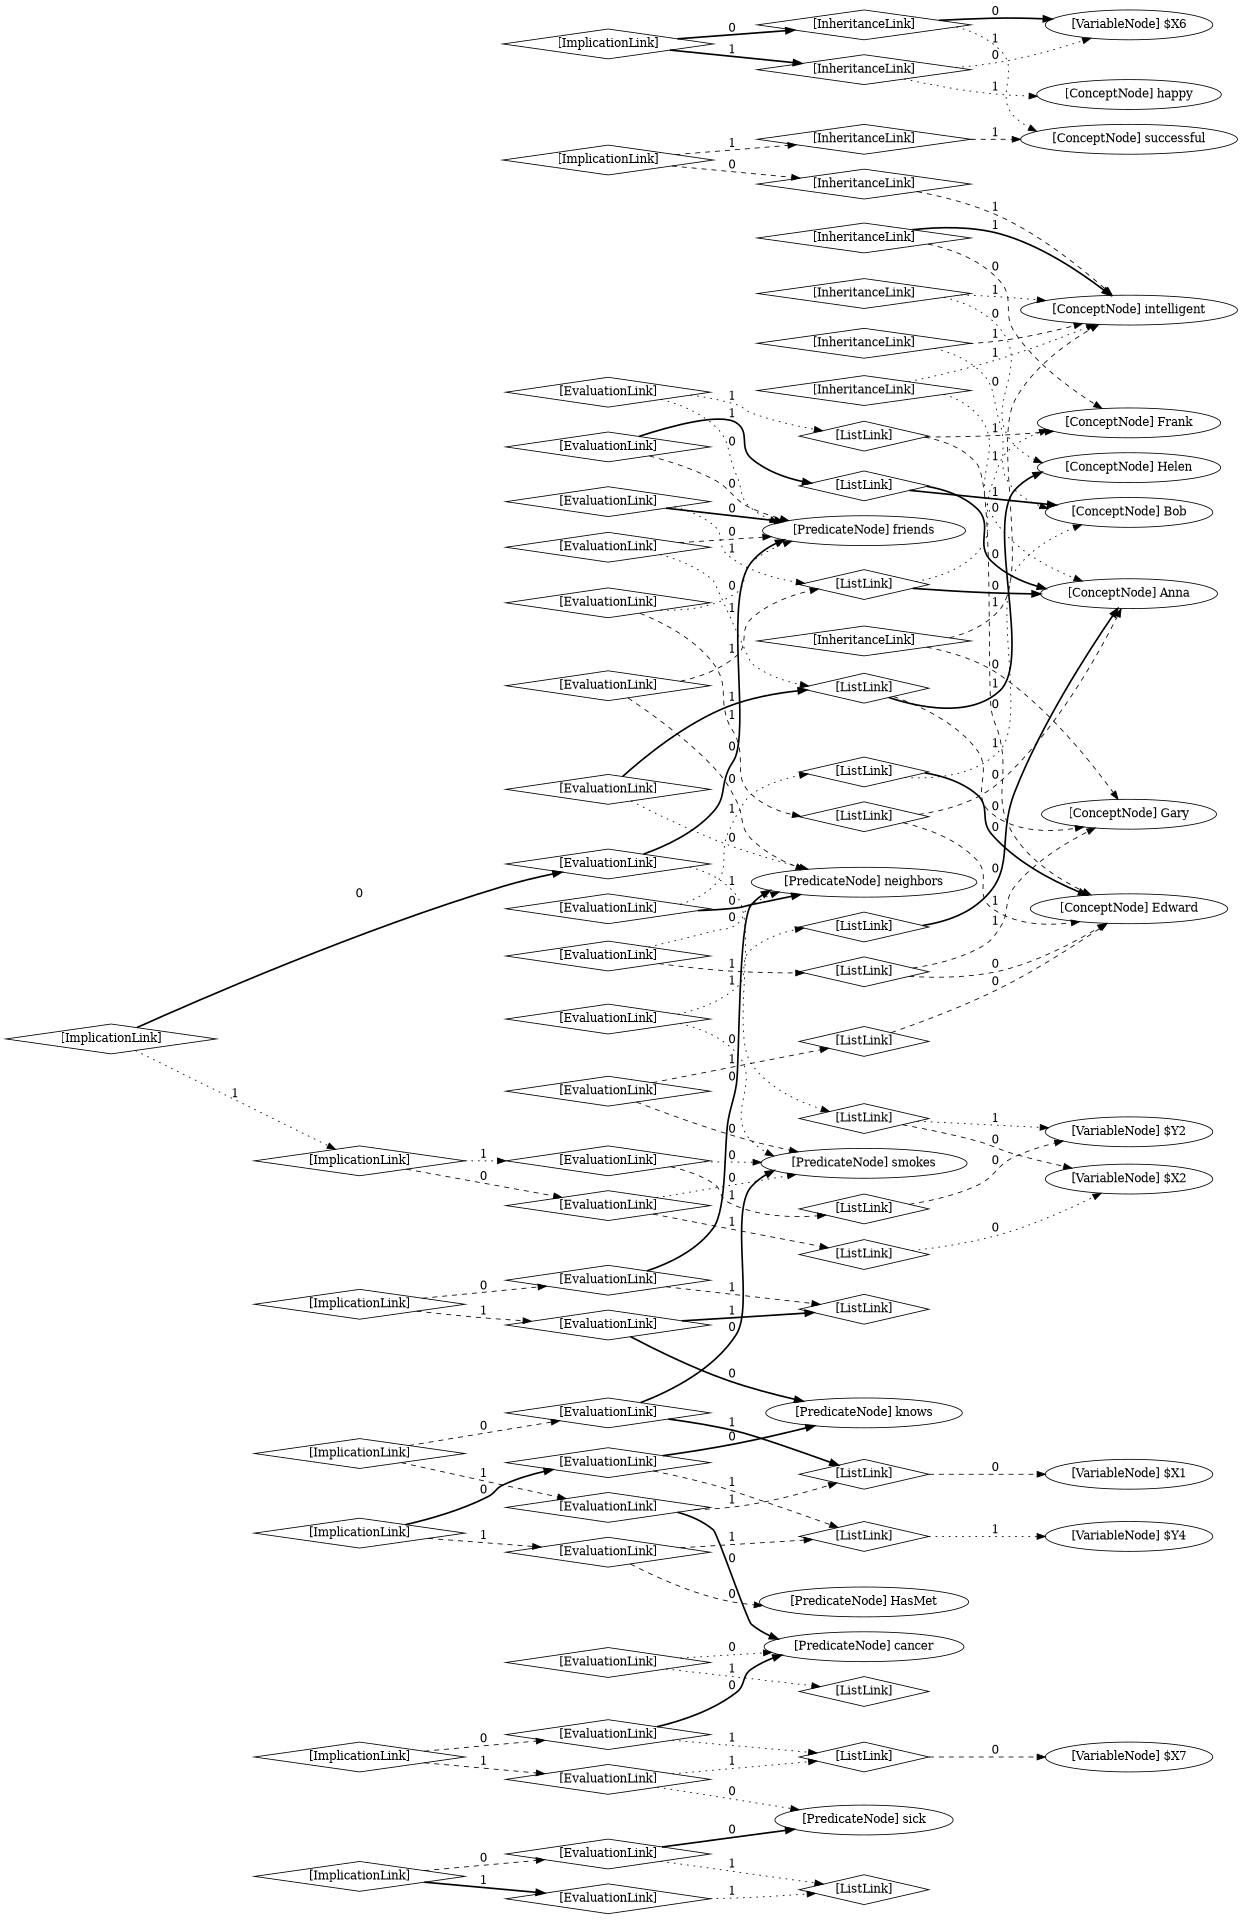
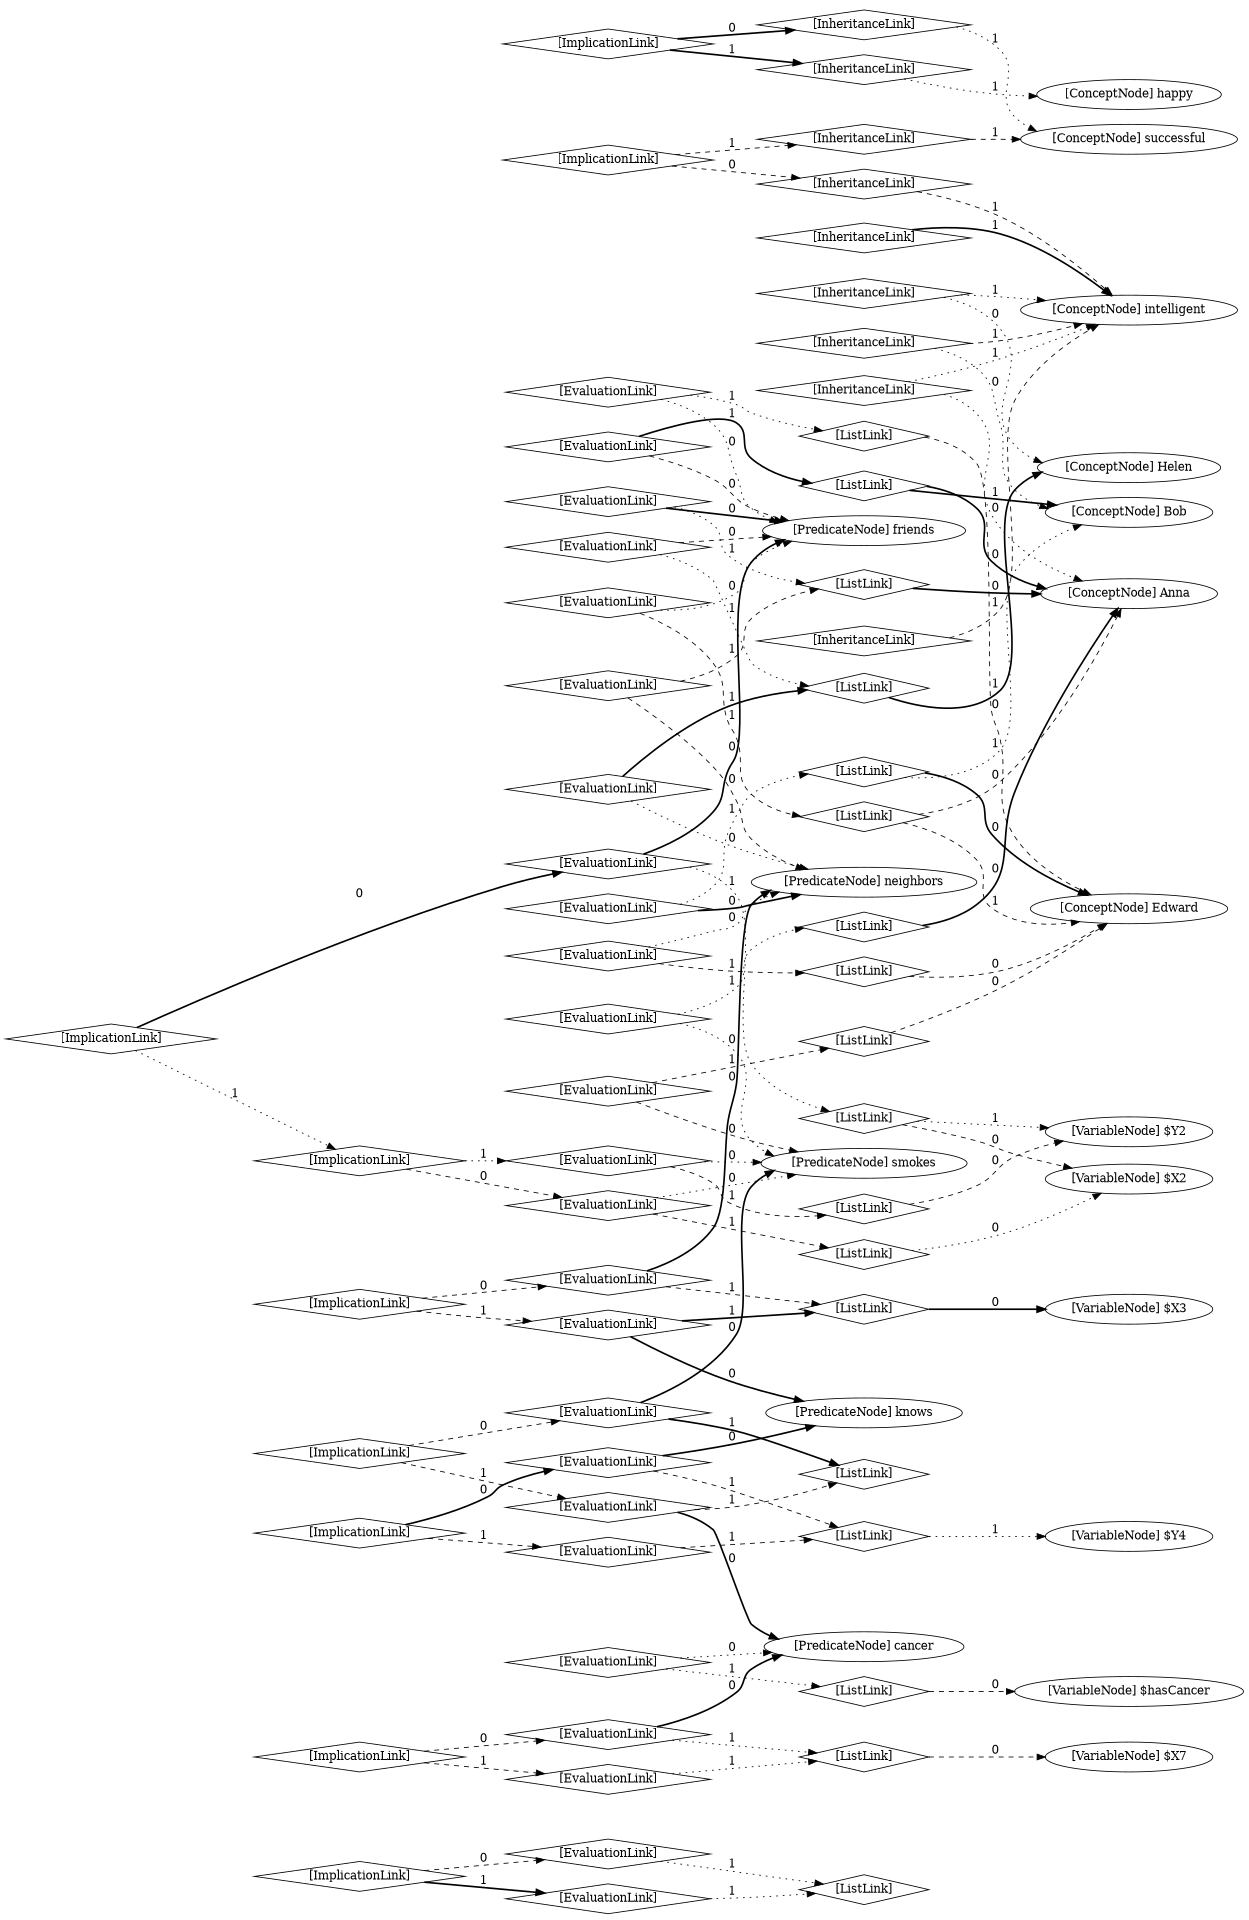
(1129, 25) -> none
(1129, 423) -> none
(1129, 814) -> none
none -> (1129, 1309)
(1129, 1474) -> none
(864, 1602) -> none
none -> (1129, 1692)
(864, 1820) -> none
